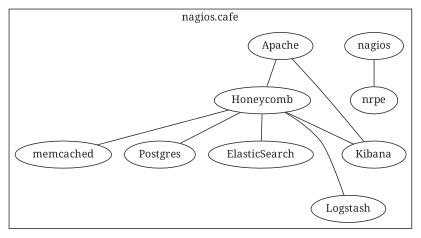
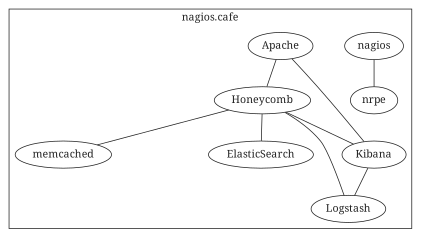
(160, 155) -> none
none -> (361, 182)
